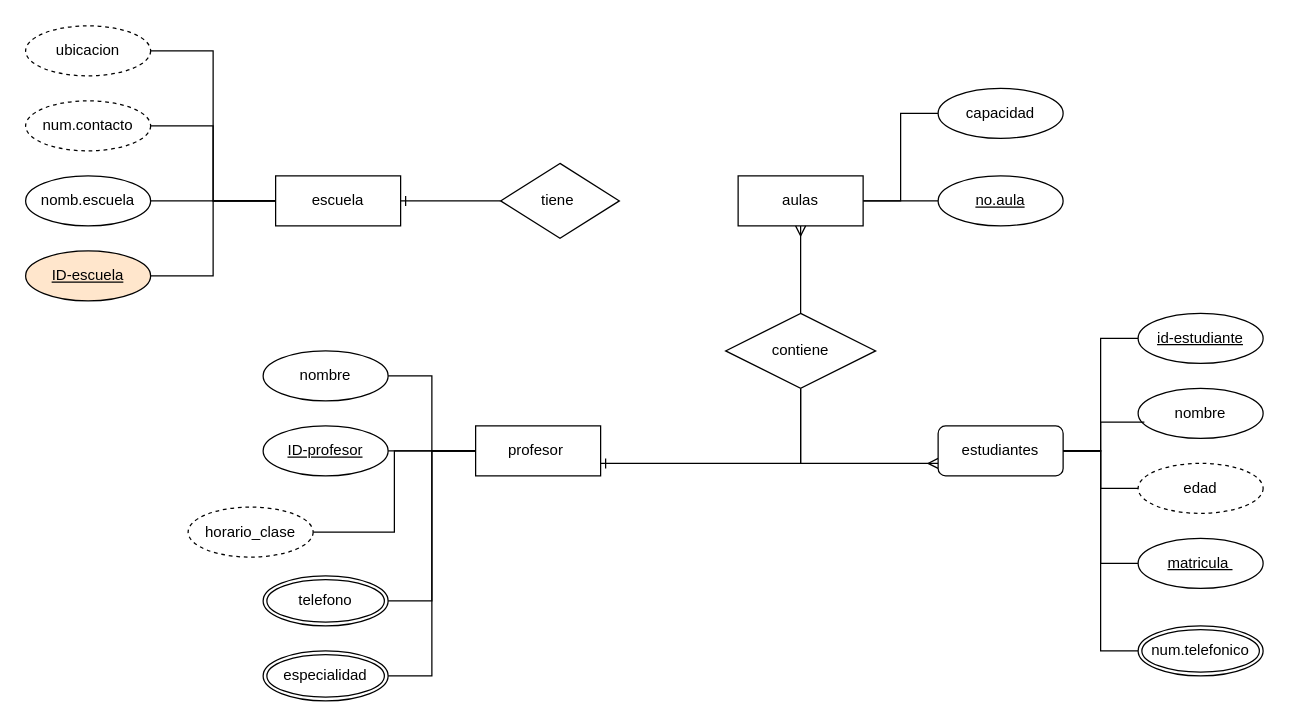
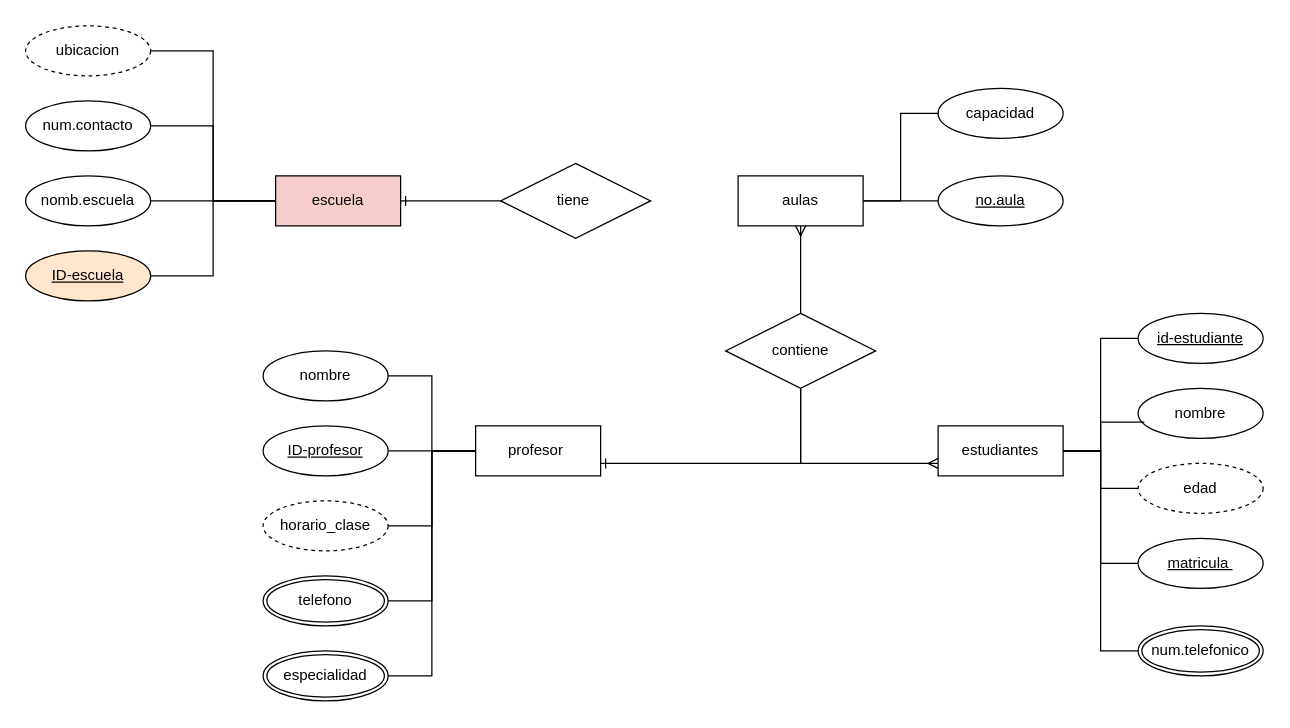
(88, 126) -> (88, 126)
(338, 201) -> (338, 201)
(560, 201) -> (576, 201)
(1001, 451) -> (1001, 451)
(251, 532) -> (326, 526)
